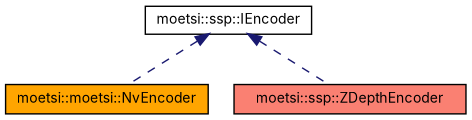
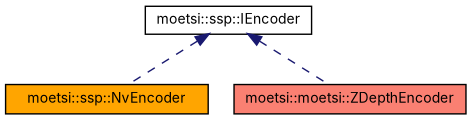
(107, 99) -> (107, 99)
(350, 99) -> (350, 99)
